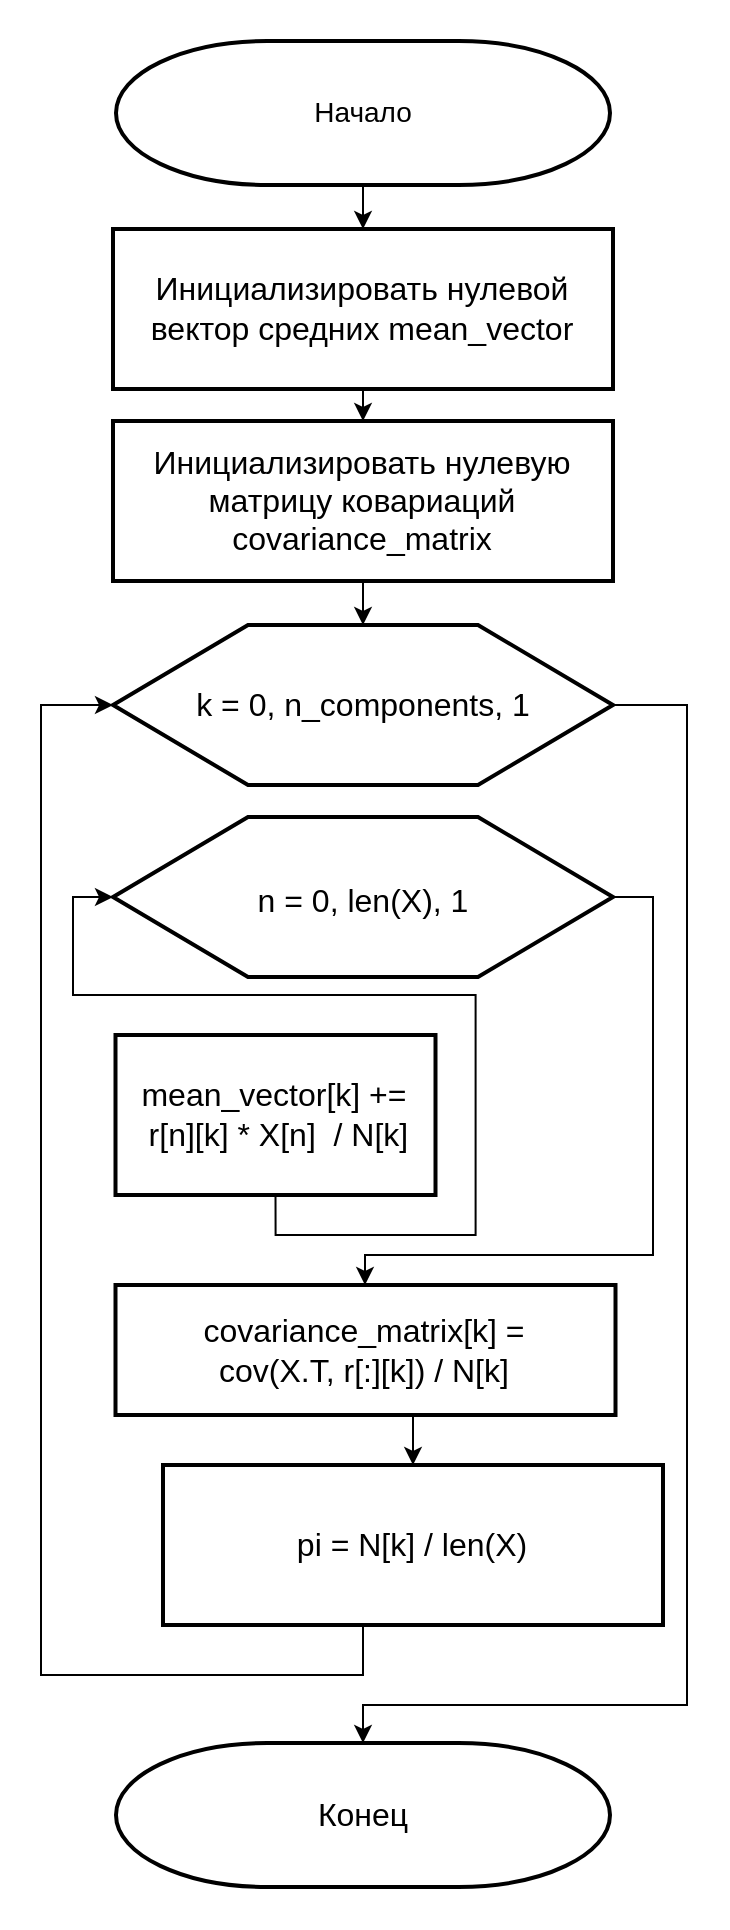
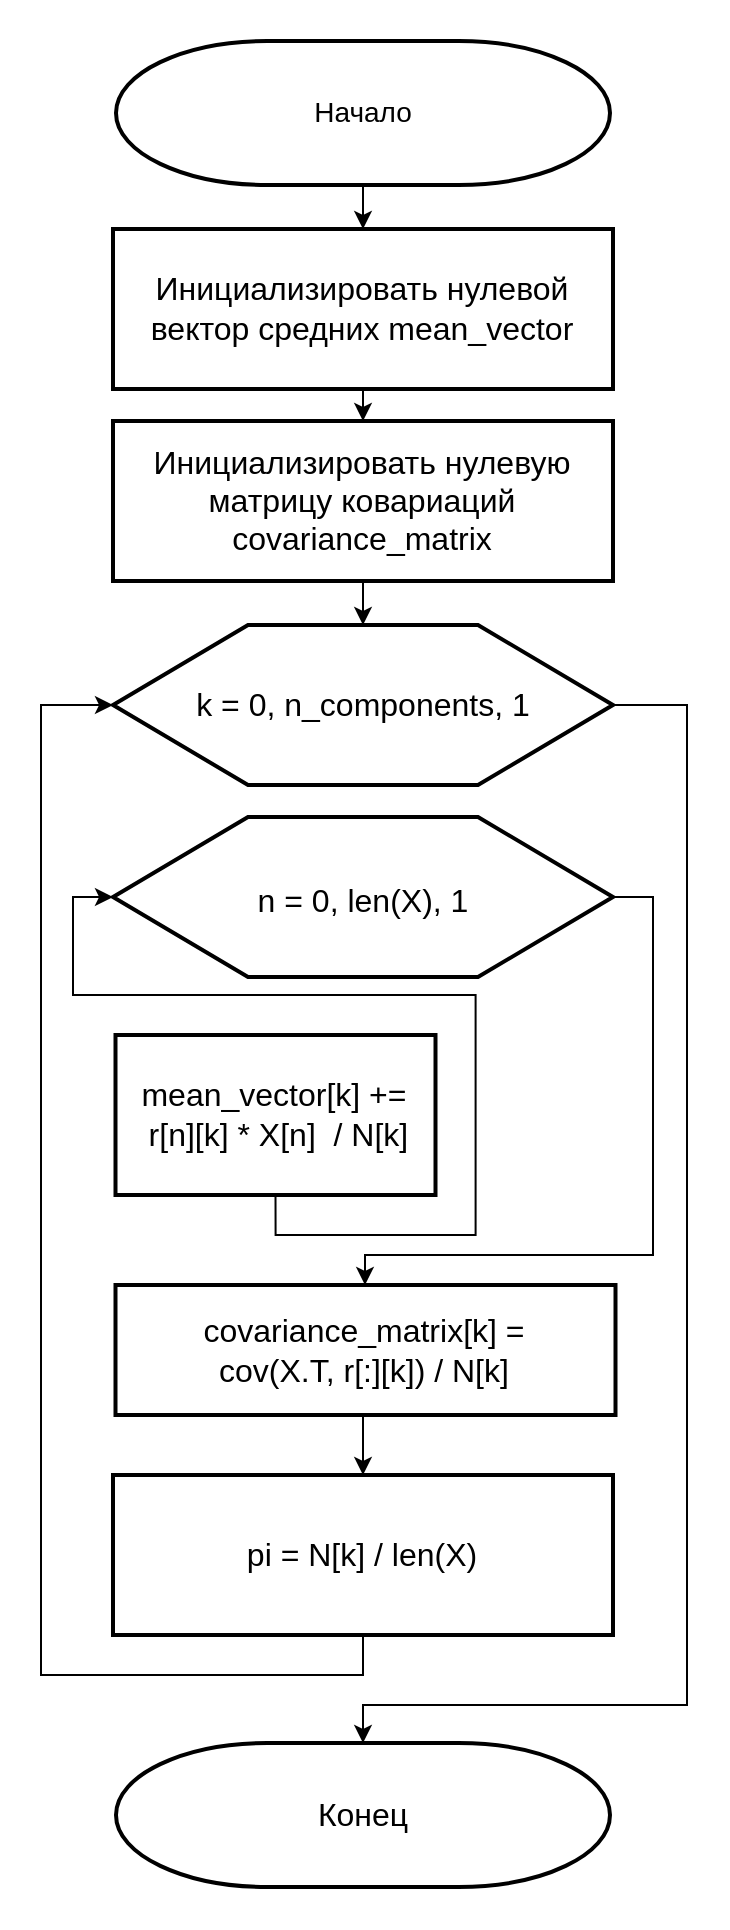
(413, 1545) -> (363, 1555)
